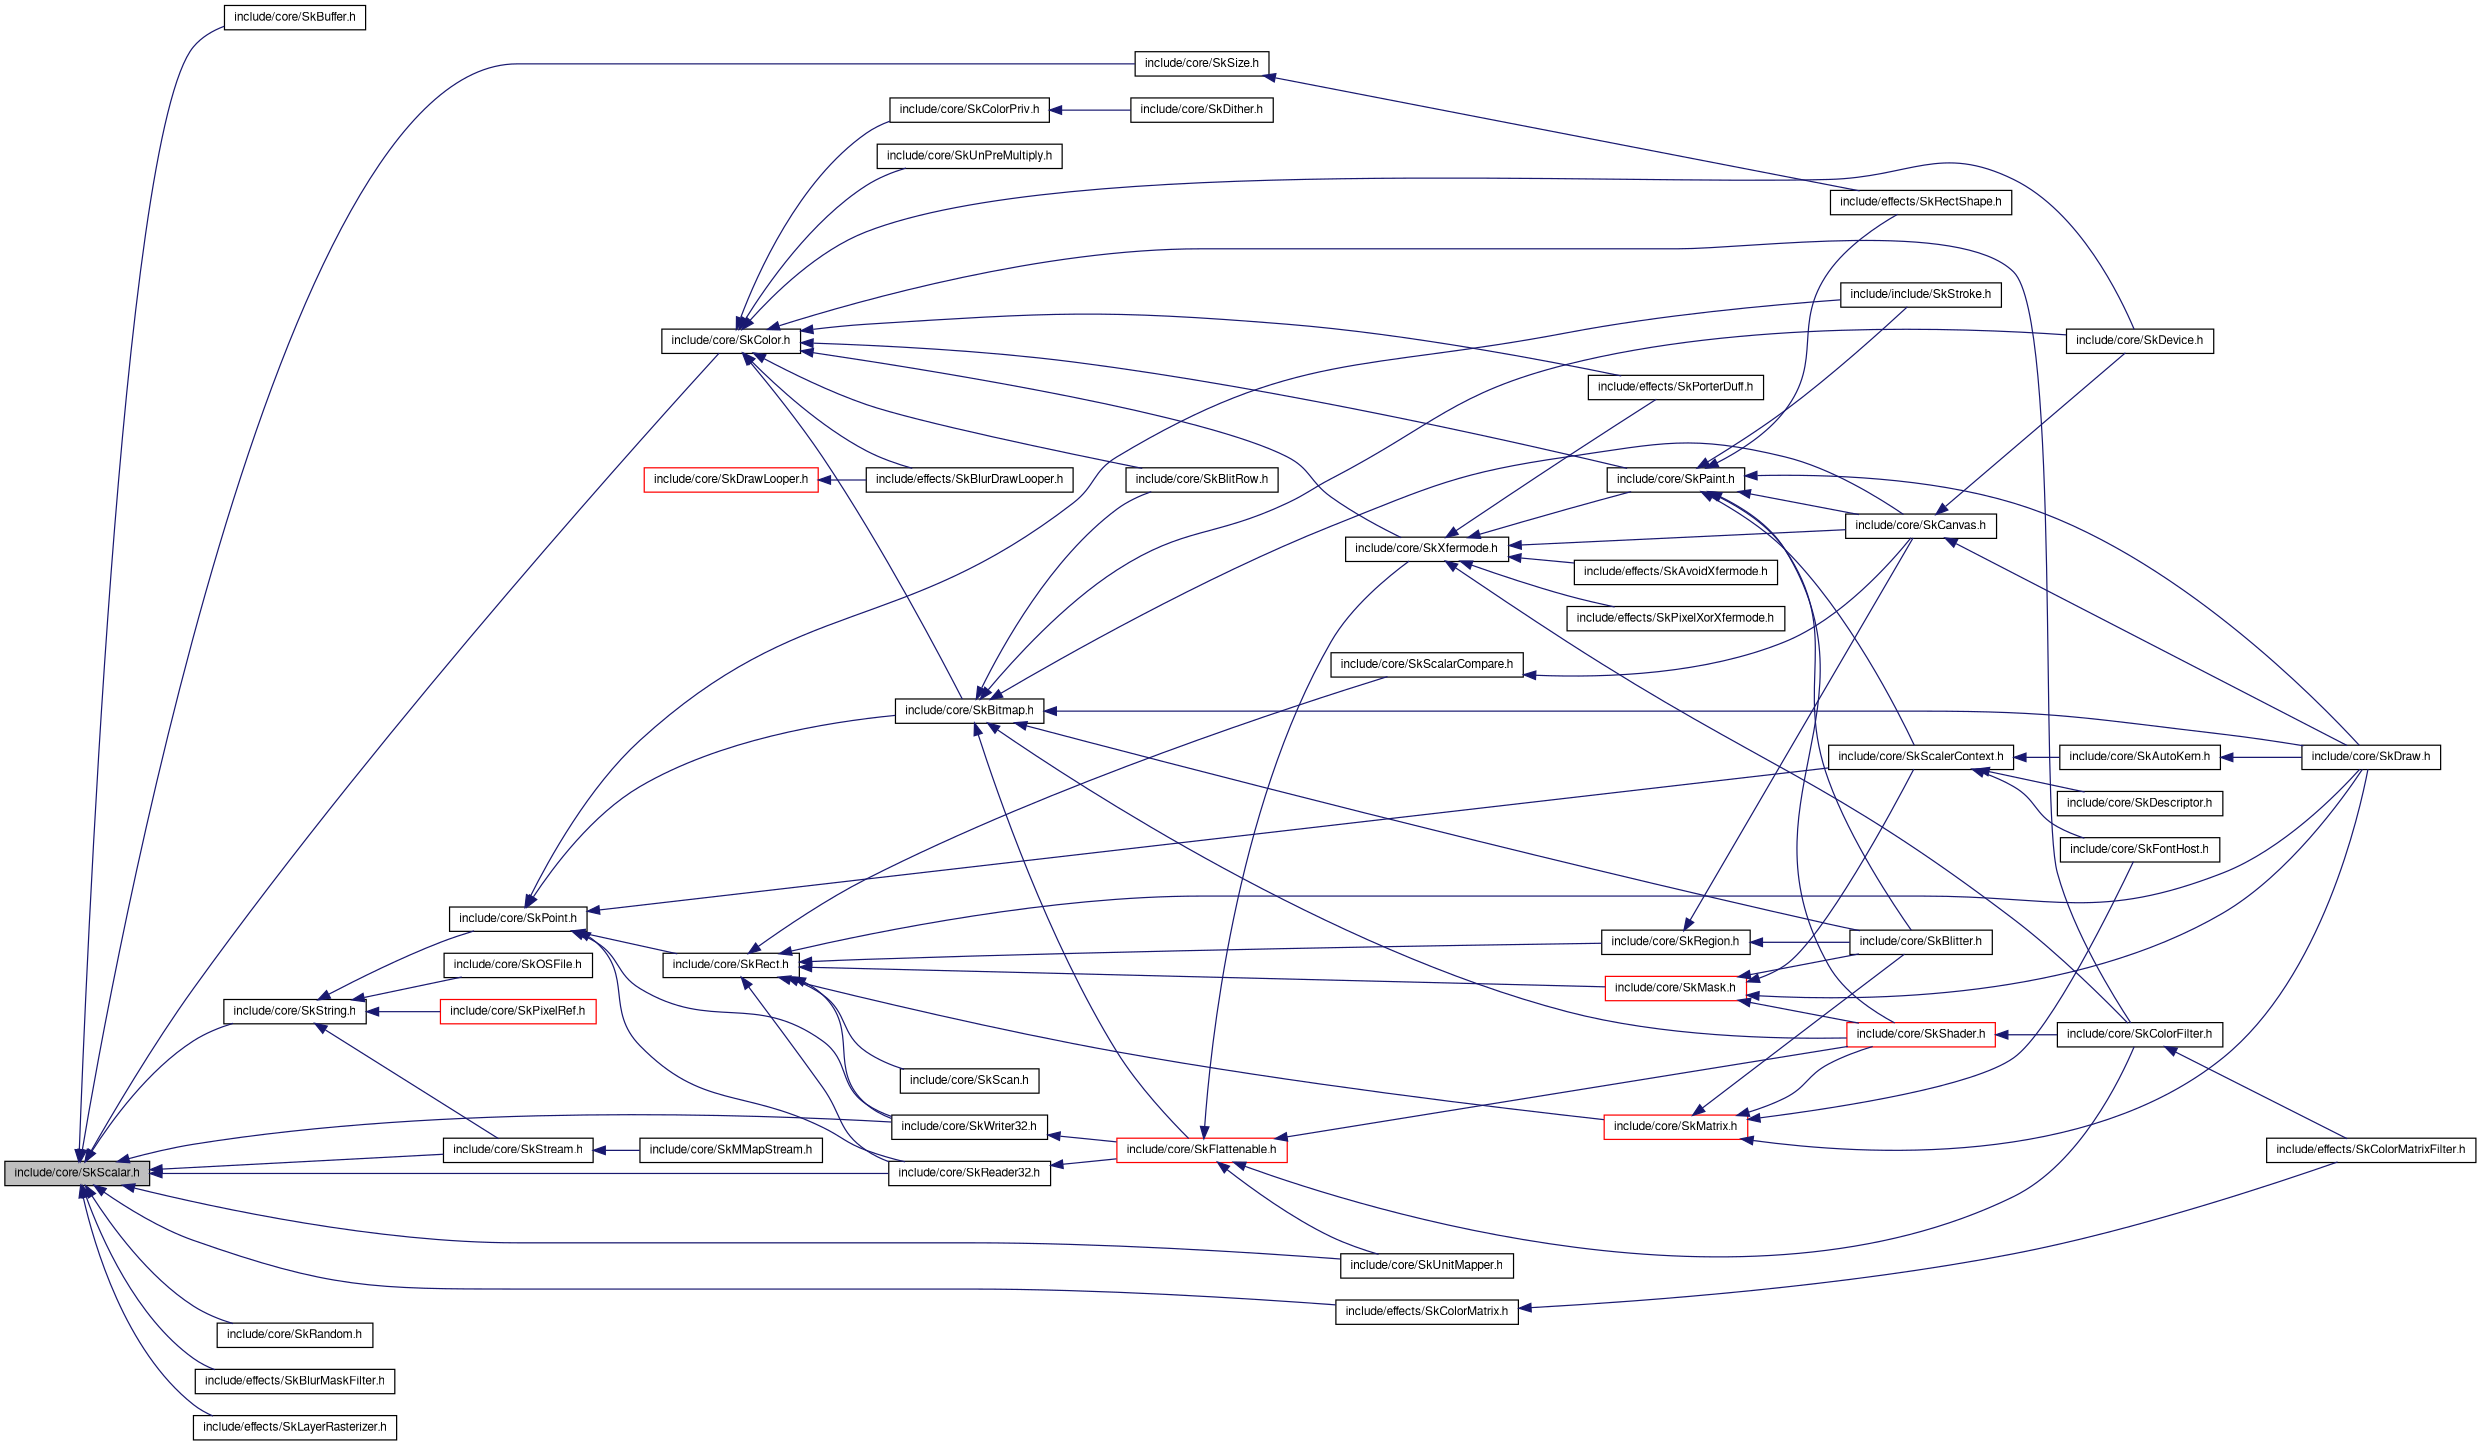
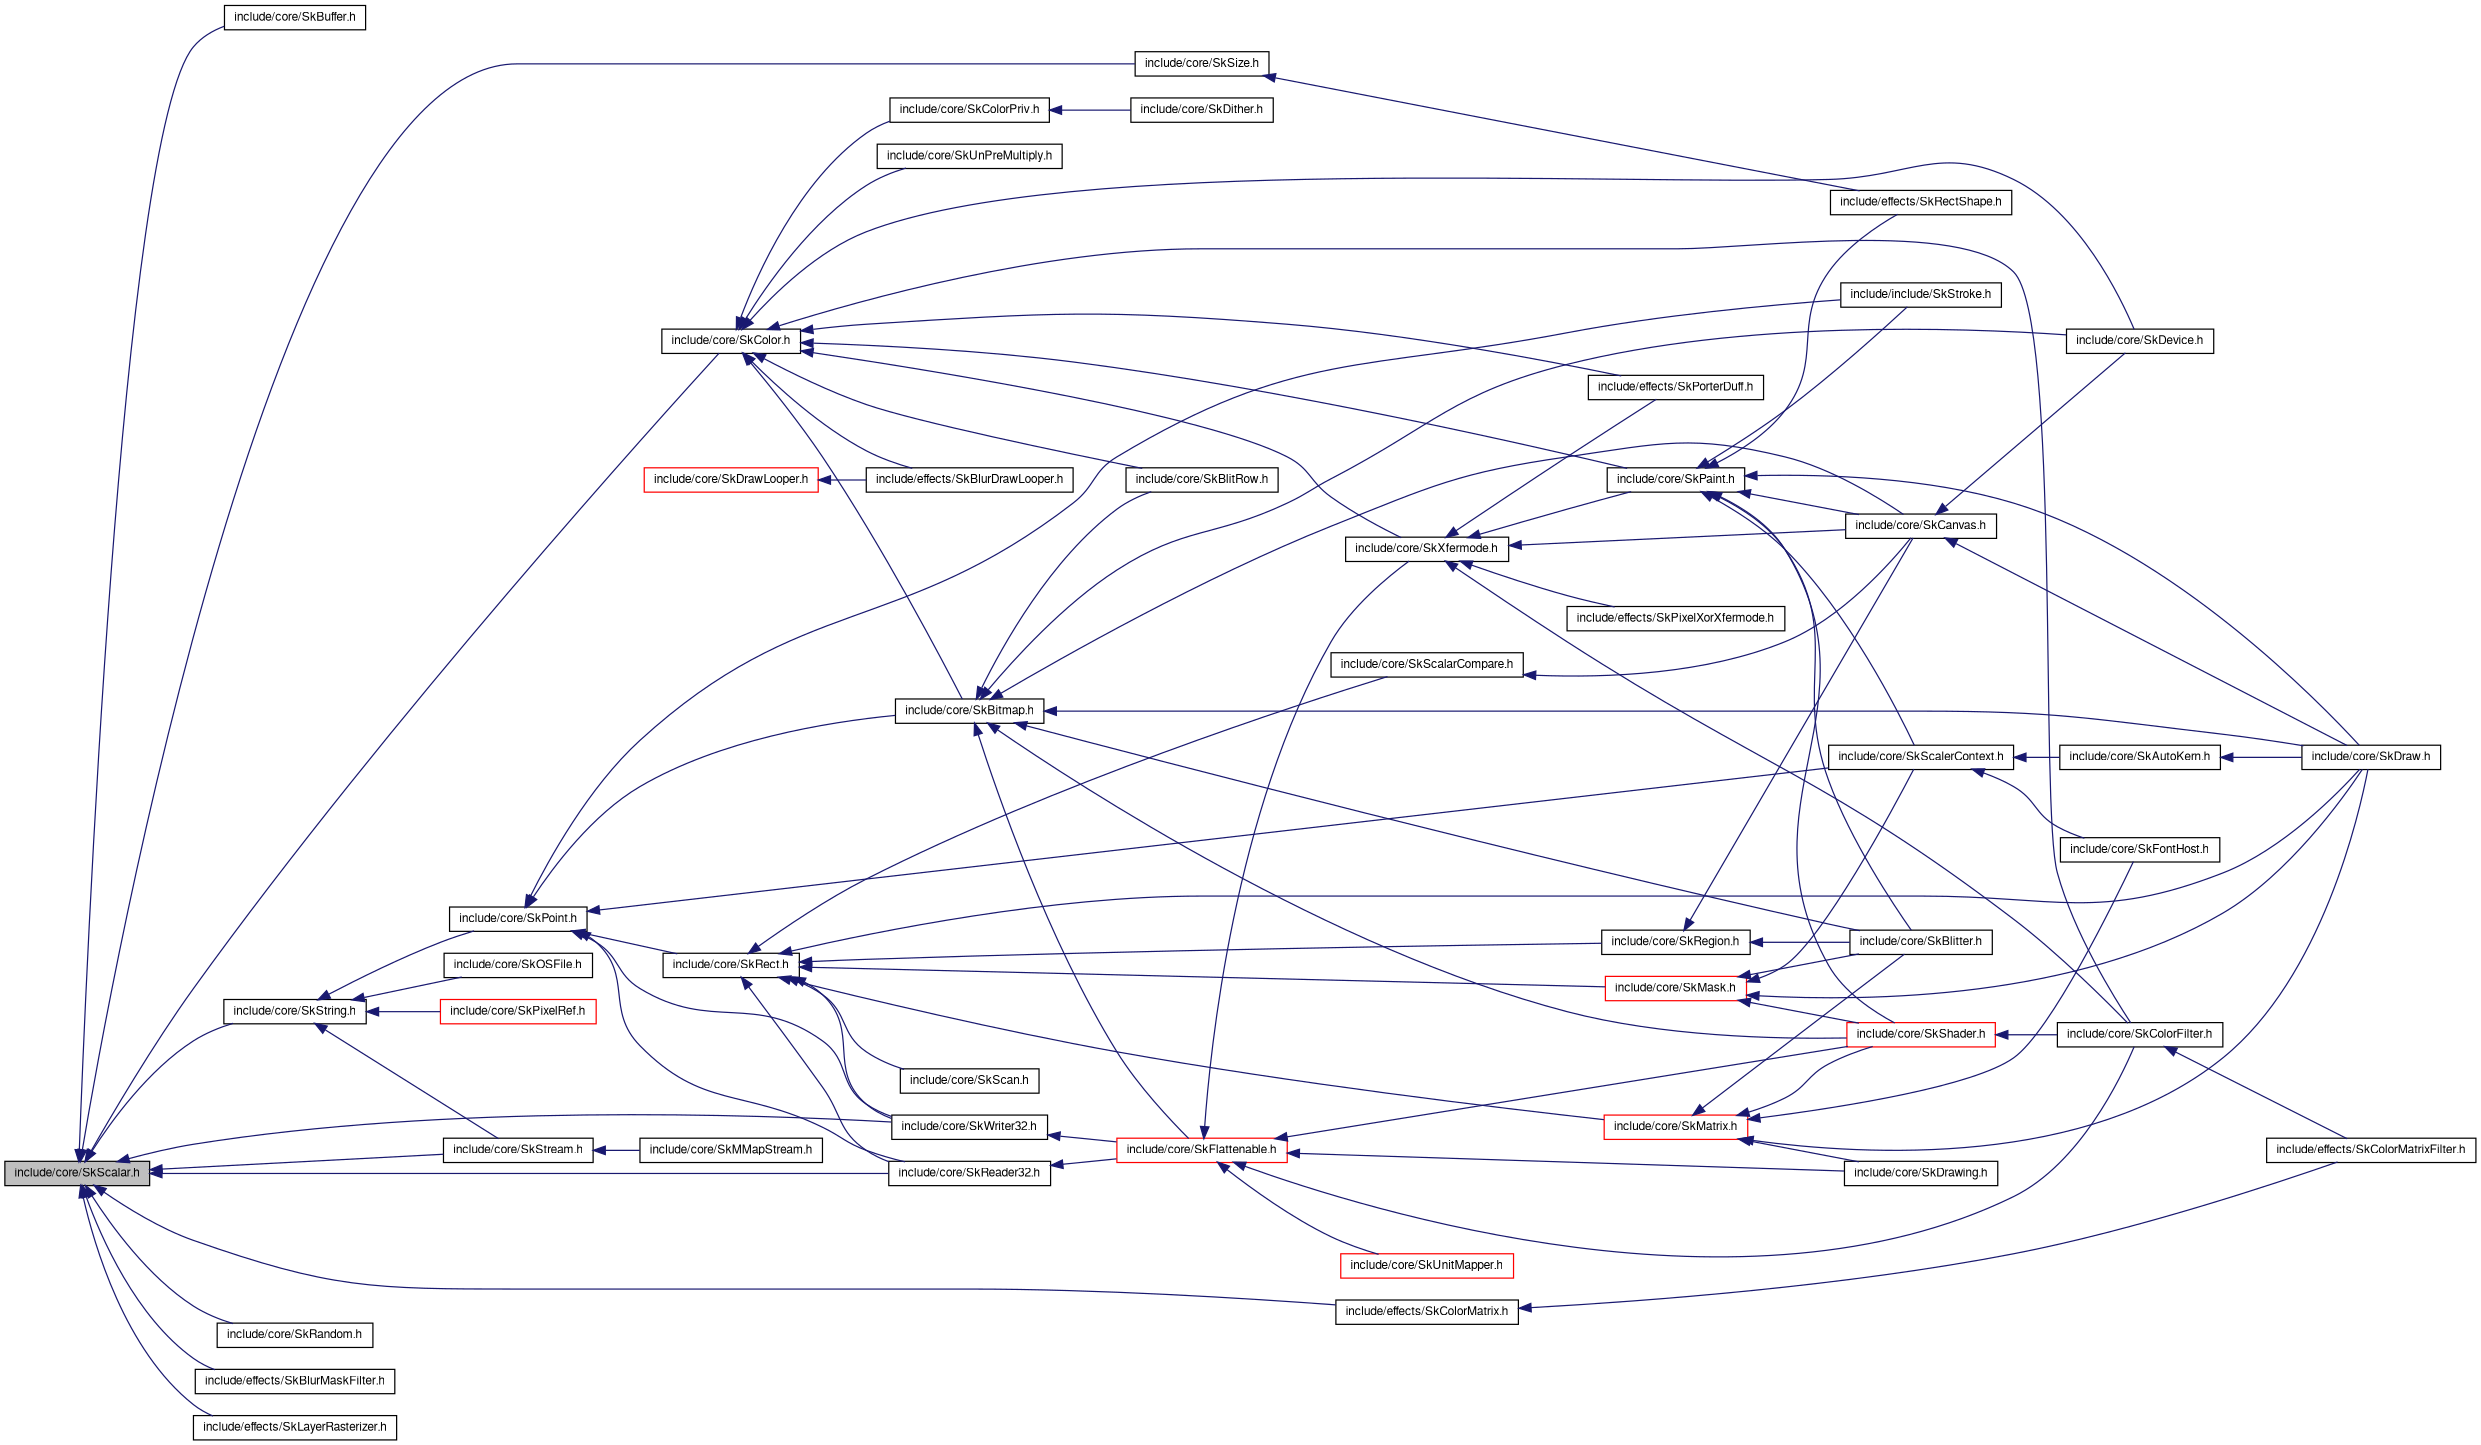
(1676, 572) -> none
(2140, 804) -> none
none -> (1921, 1173)
(735, 1243) -> none
(1427, 1266) -> (1427, 1266)
